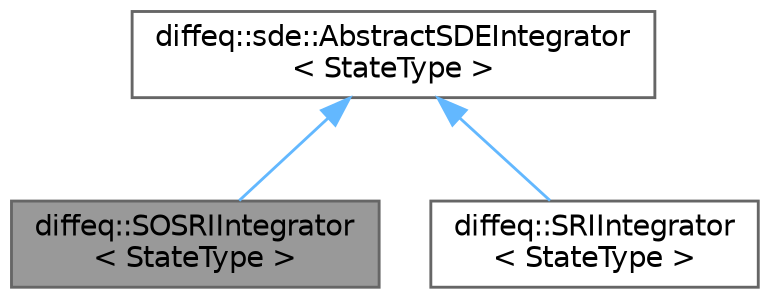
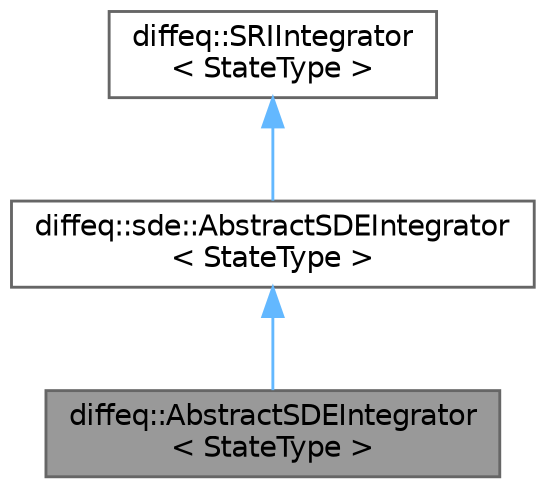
(505, 159) -> (273, 164)
(195, 244) -> (273, 434)
